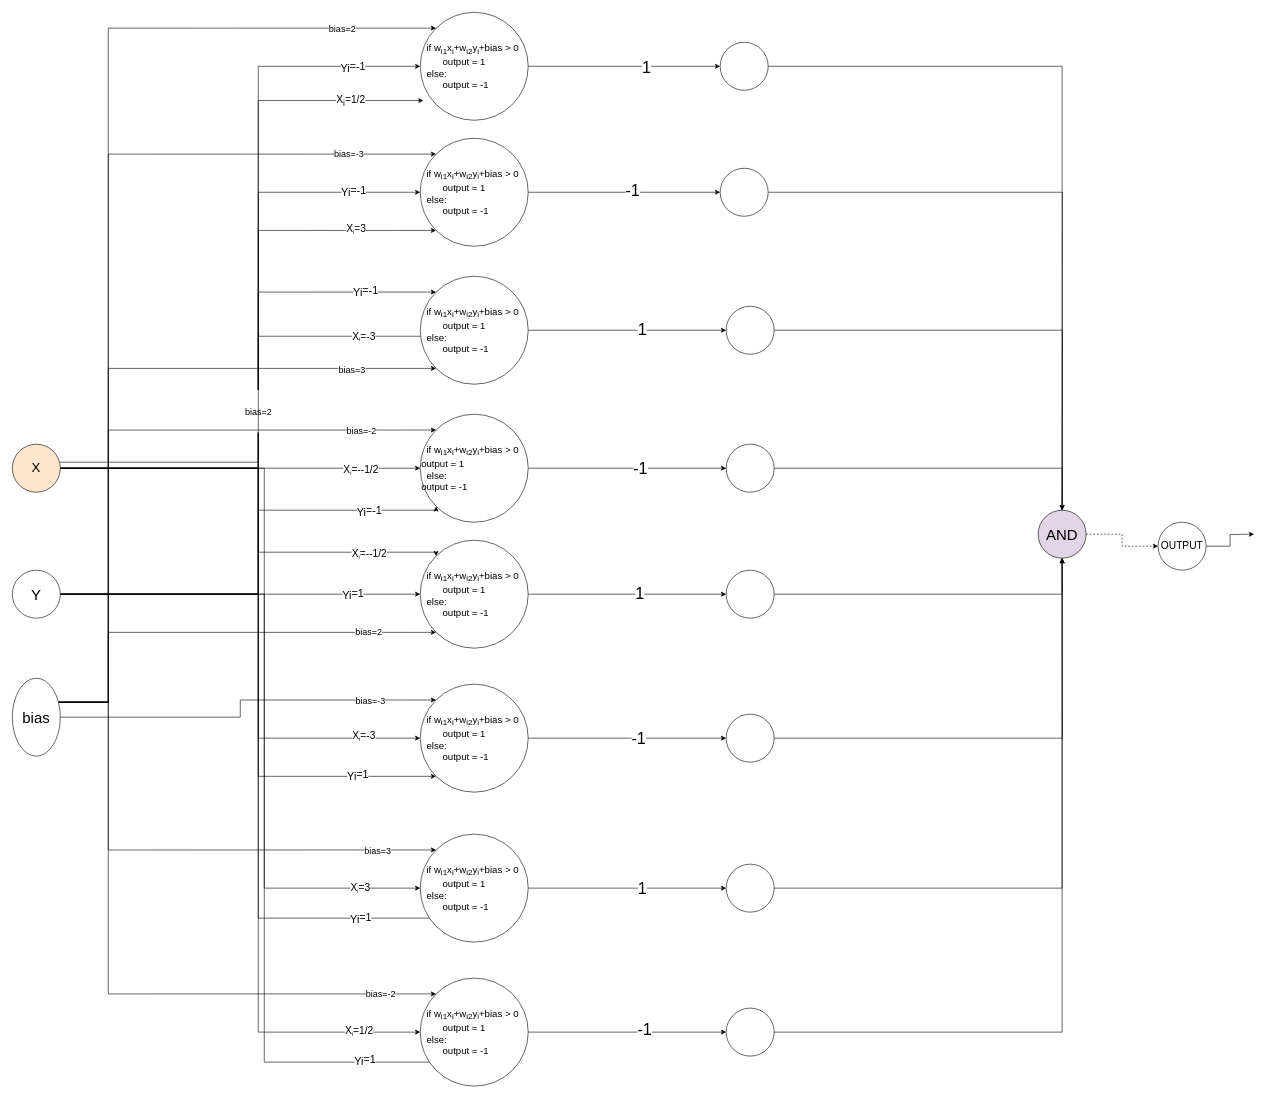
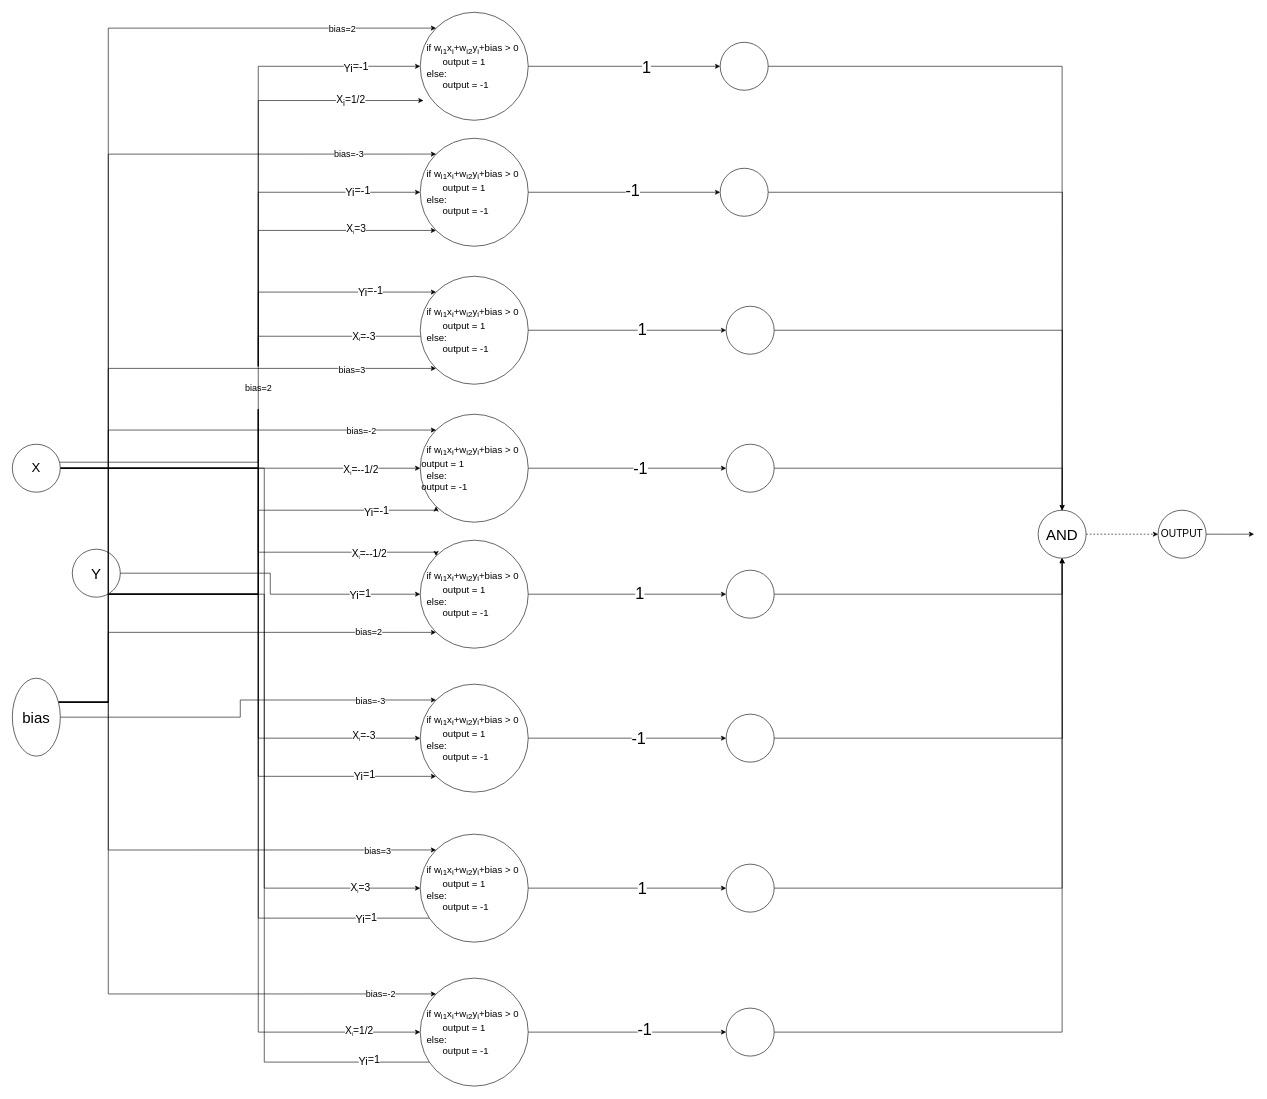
(36, 468) -> (36, 468)
(1062, 534) -> (1062, 534)
(1182, 546) -> (1182, 534)
(36, 594) -> (96, 573)
